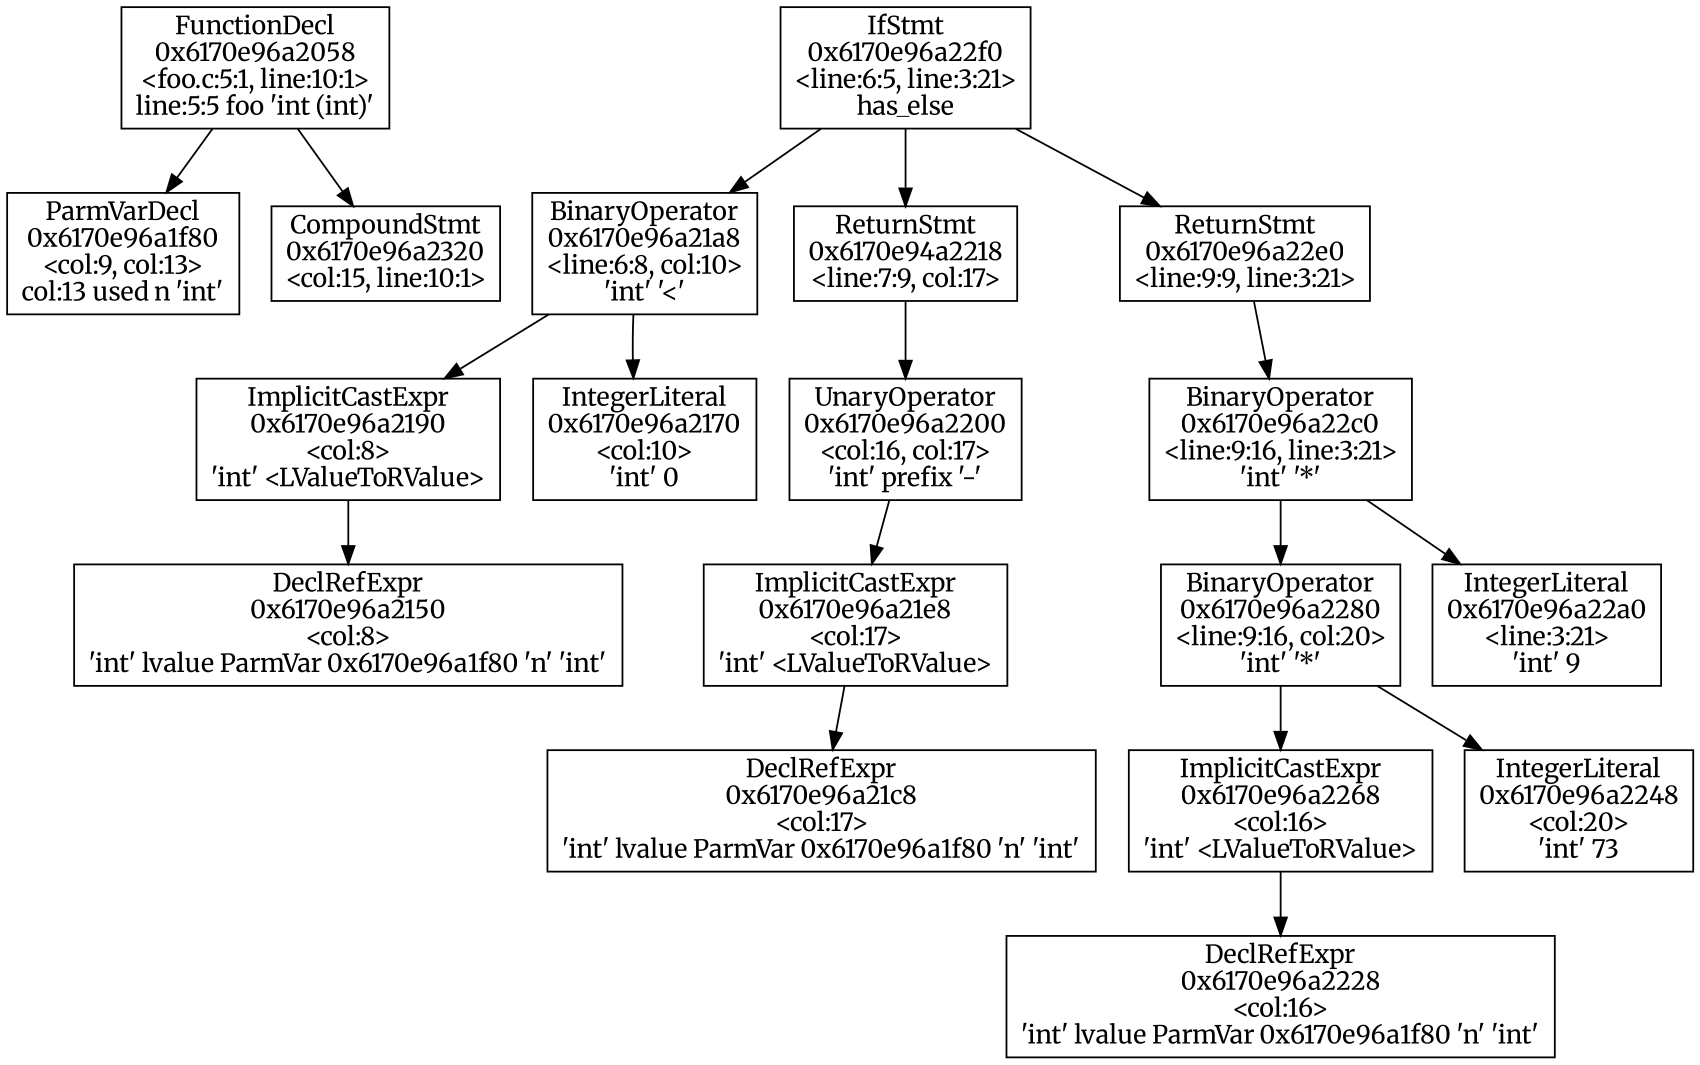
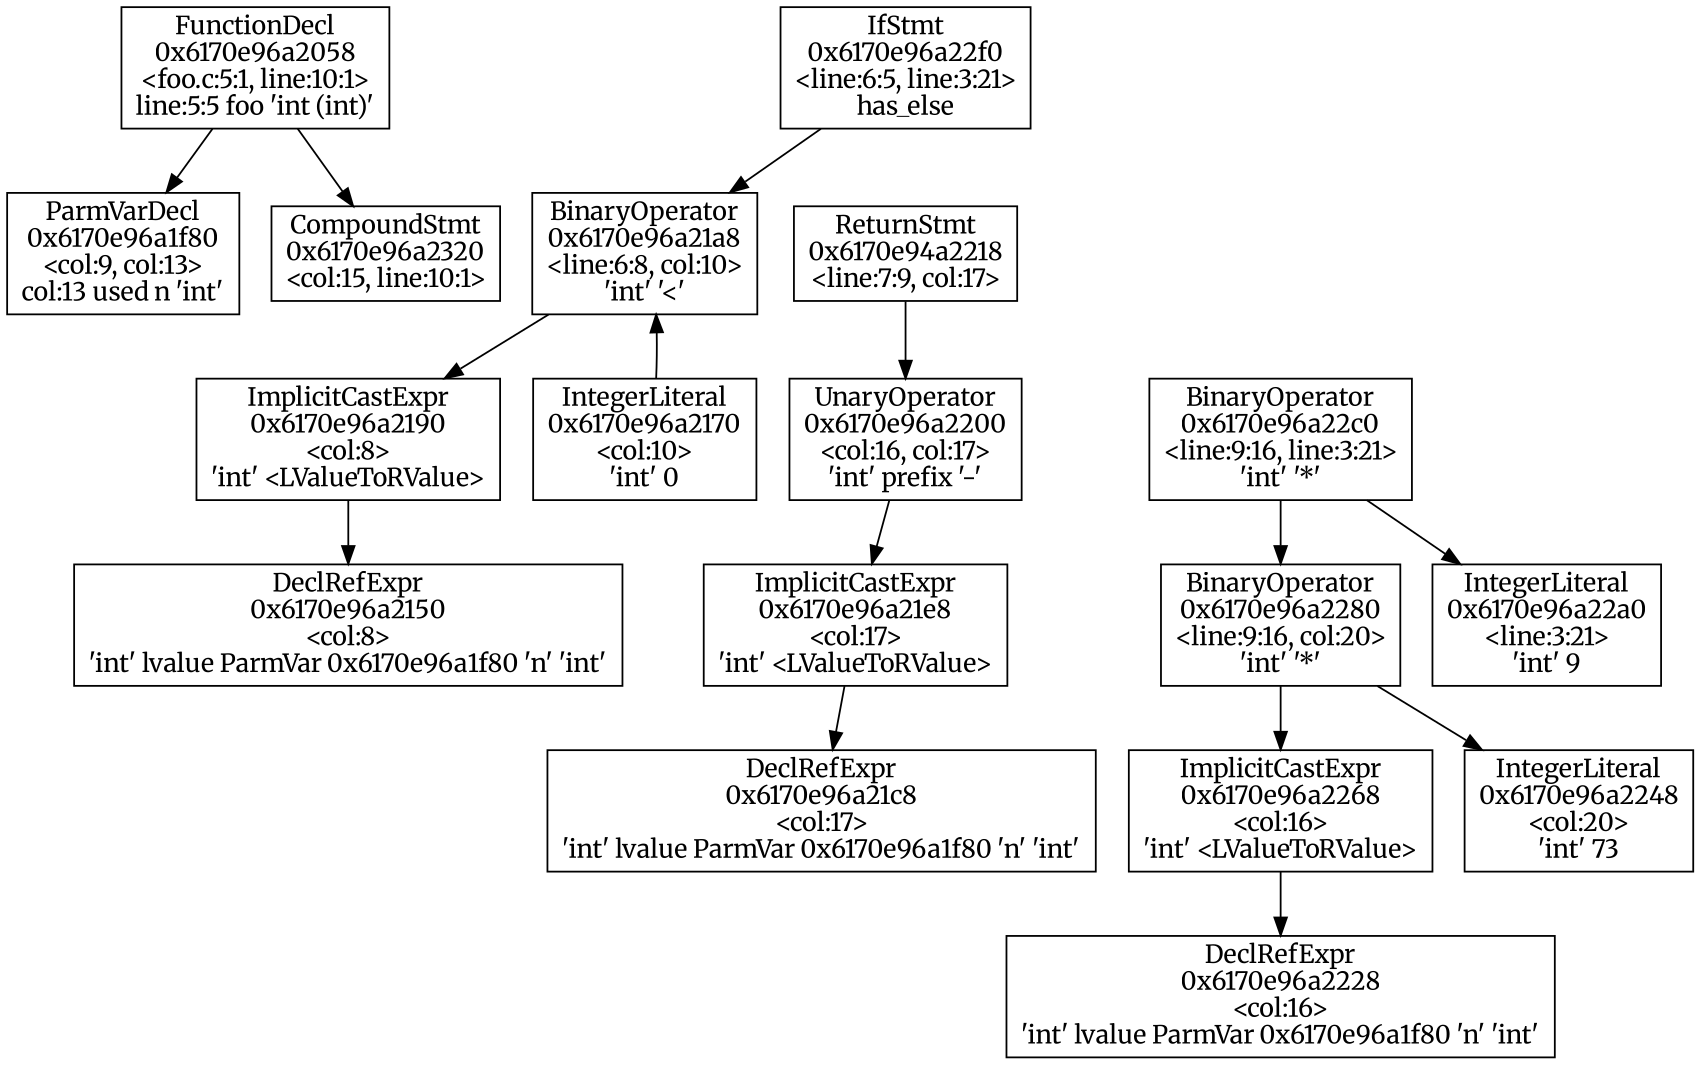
(906, 158) -> none
(1245, 254) -> none
(633, 337) -> (657, 355)
